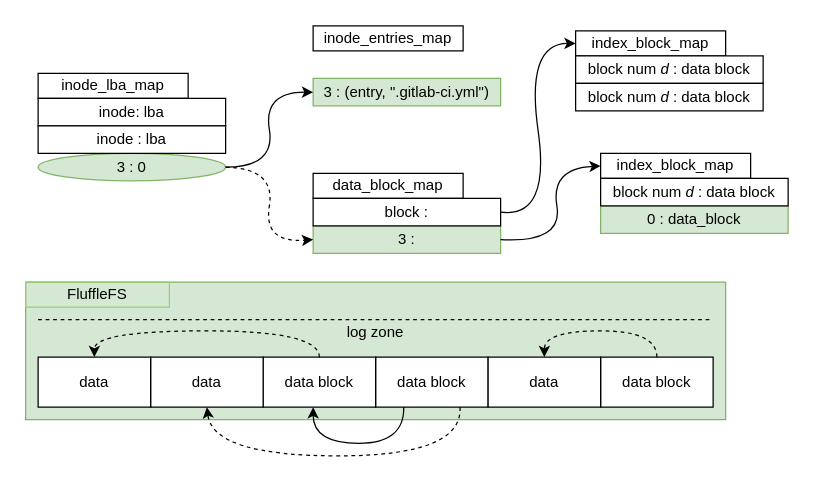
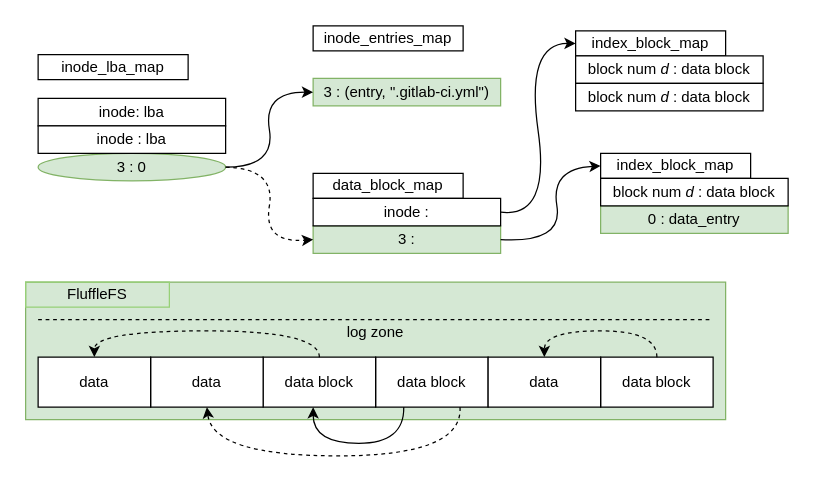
(113, 86) -> (113, 67)
(407, 212) -> (407, 212)
(694, 219) -> (694, 219)
